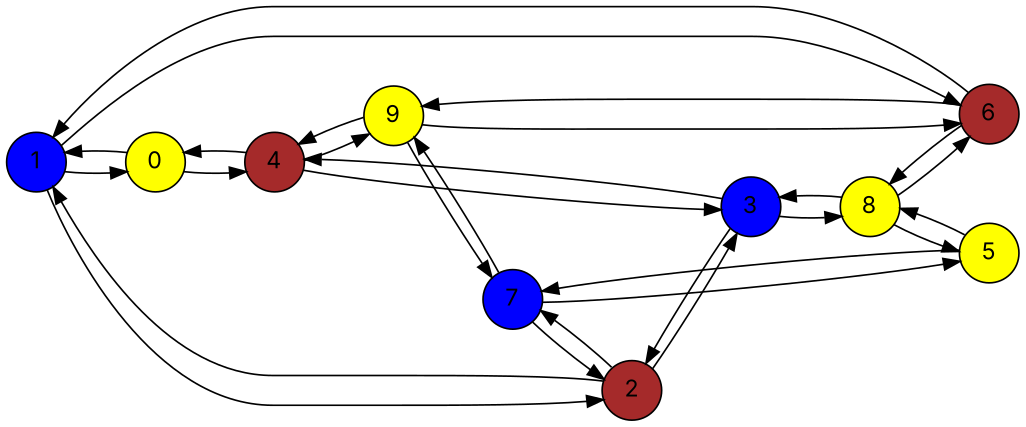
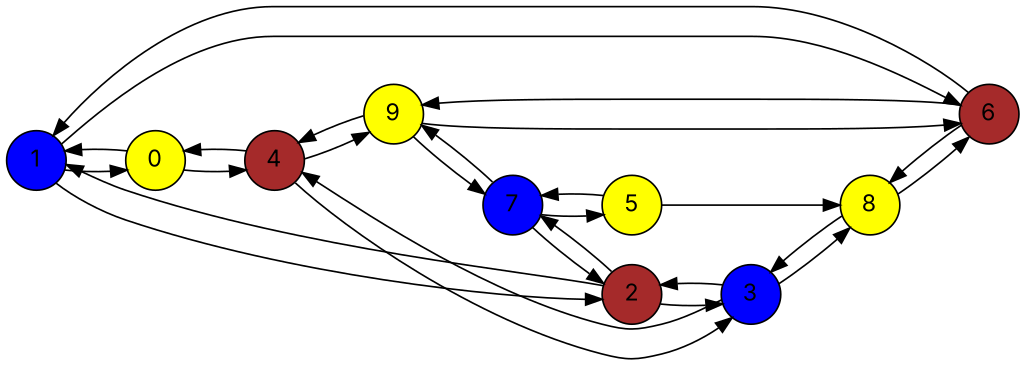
(918, 236) -> none
